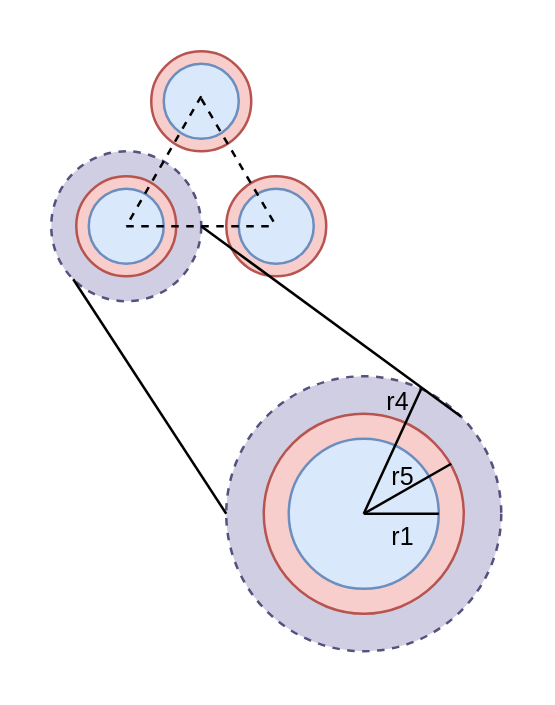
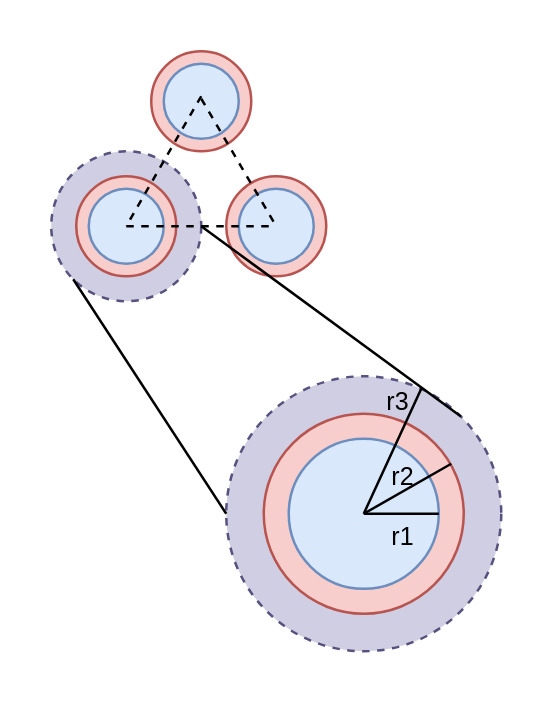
(399, 401) -> (399, 401)
(404, 476) -> (404, 476)
